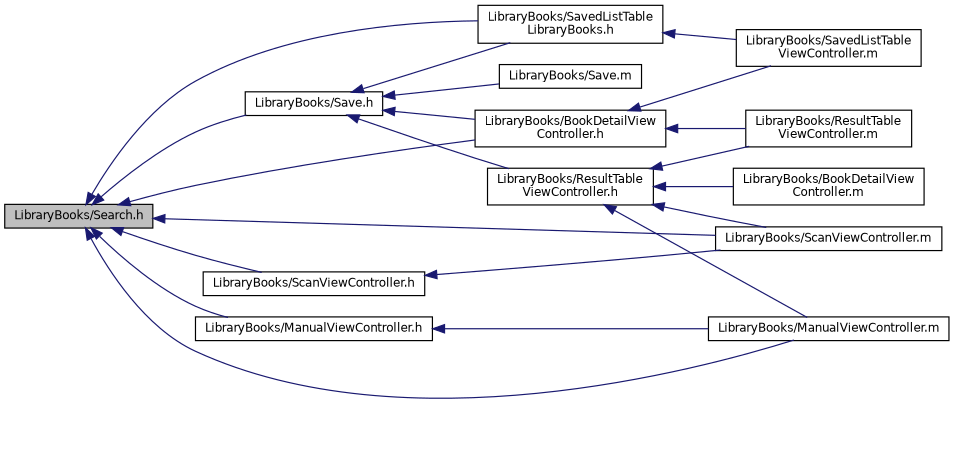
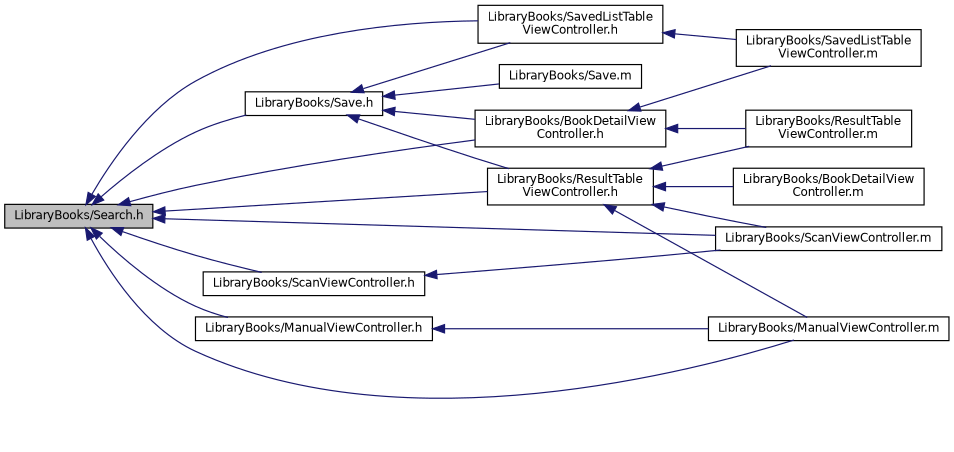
(570, 24) -> (570, 24)
none -> (326, 201)
